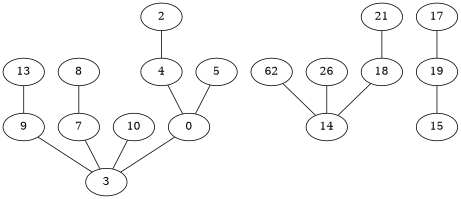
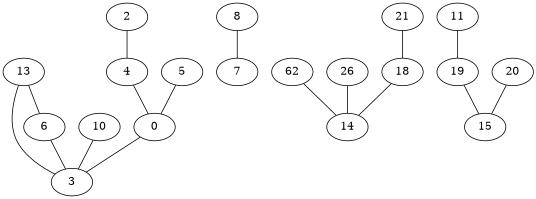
(437, 17) -> (458, 17)
none -> (513, 72)
(24, 127) -> (44, 127)
(93, 155) -> (16, 138)
